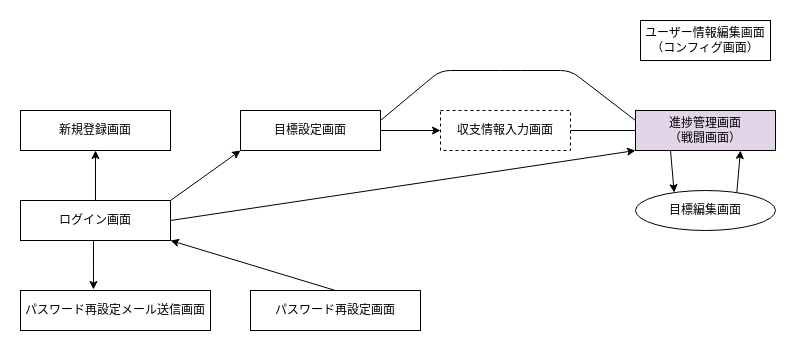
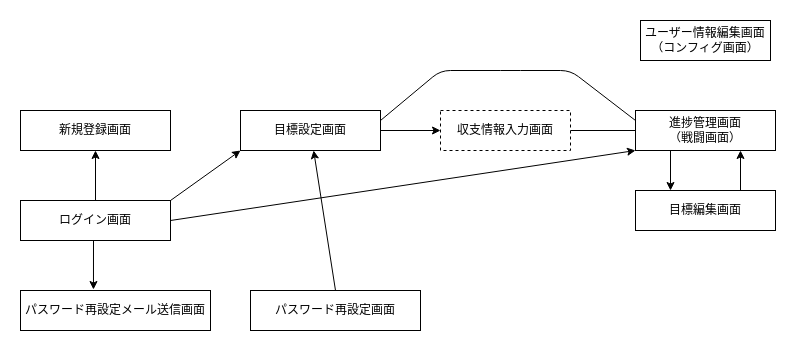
(706, 131) -> (706, 131)
(706, 211) -> (706, 211)
(256, 266) -> (325, 224)
